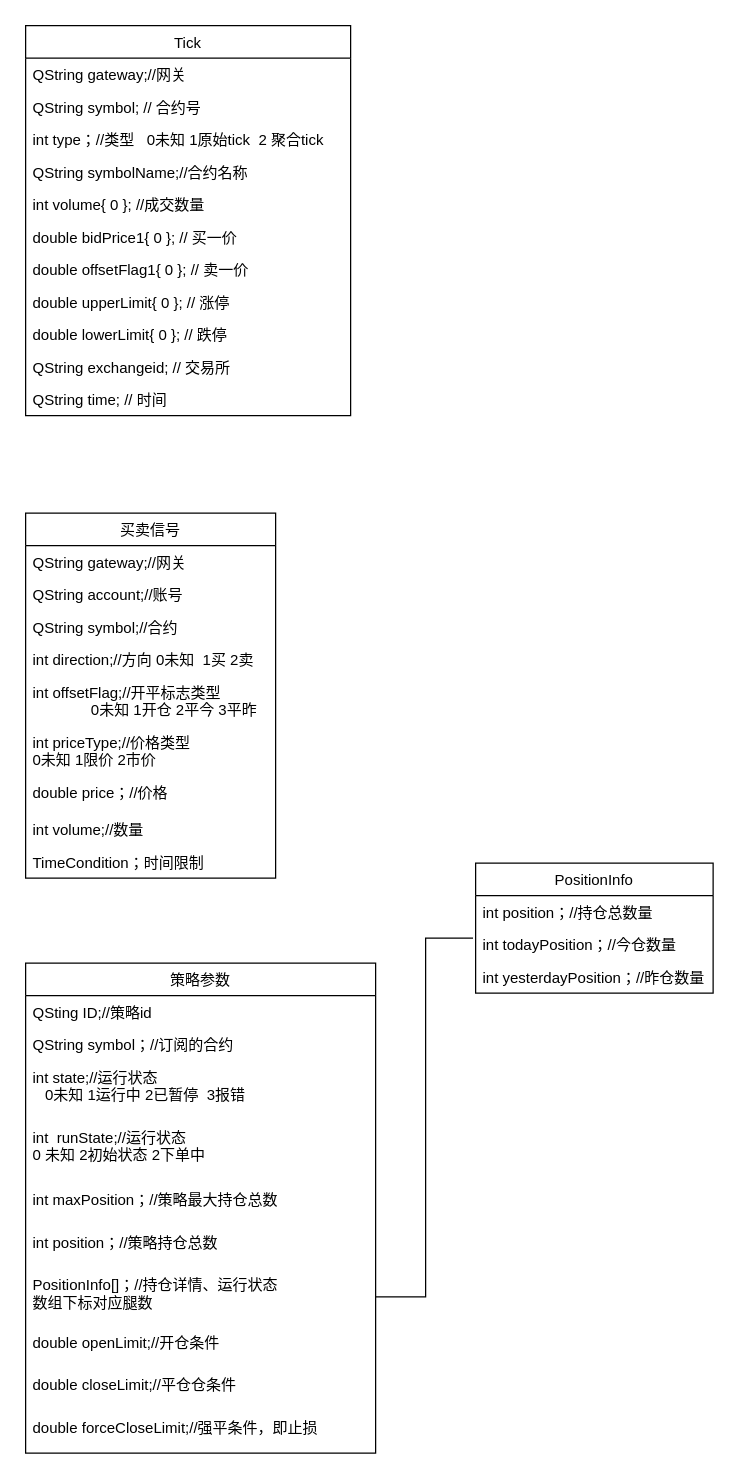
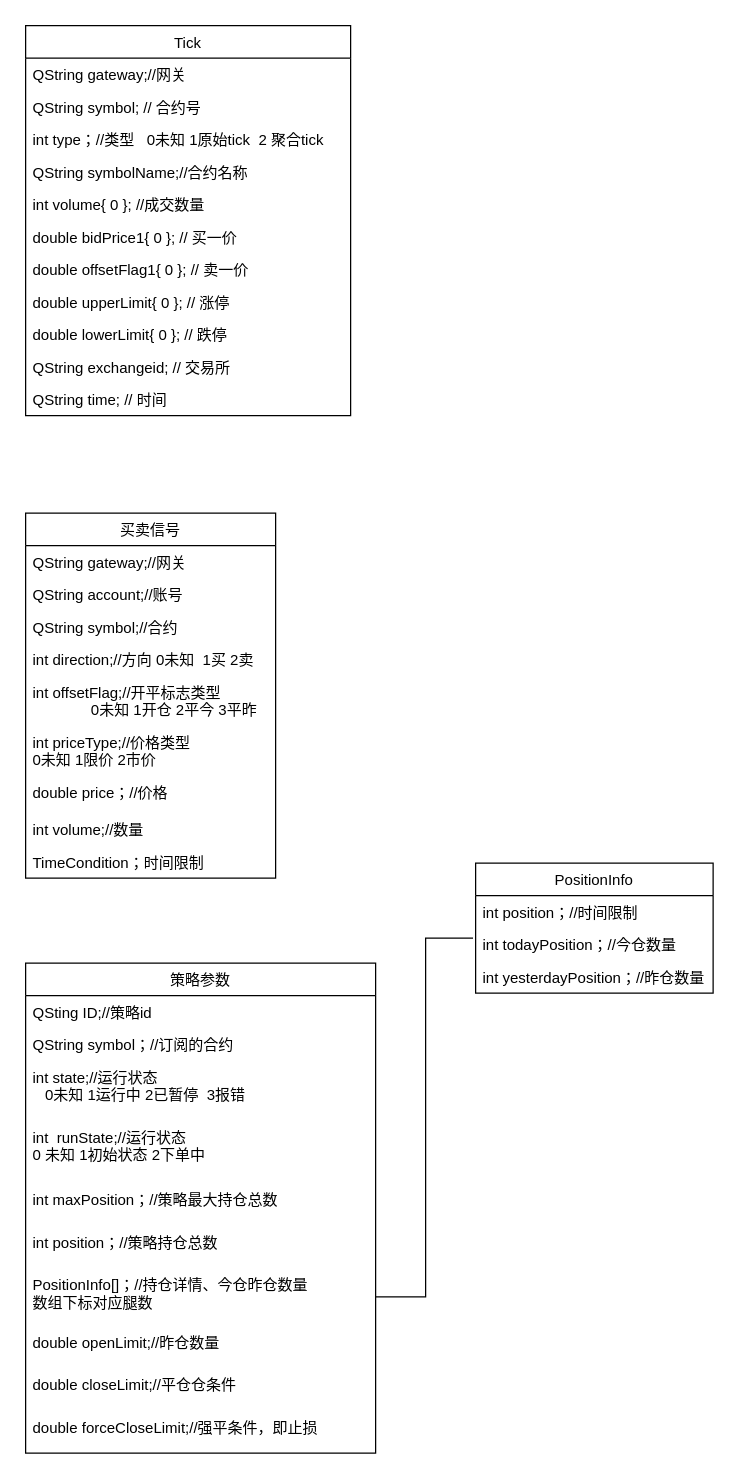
(579, 913) -> (571, 913)
(124, 1138) -> (124, 1138)
(171, 1285) -> (186, 1285)
(133, 1343) -> (133, 1343)
